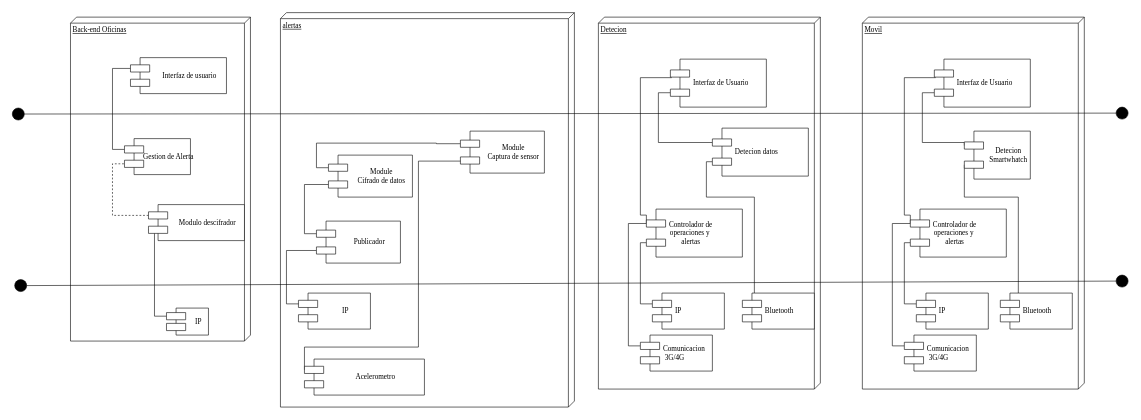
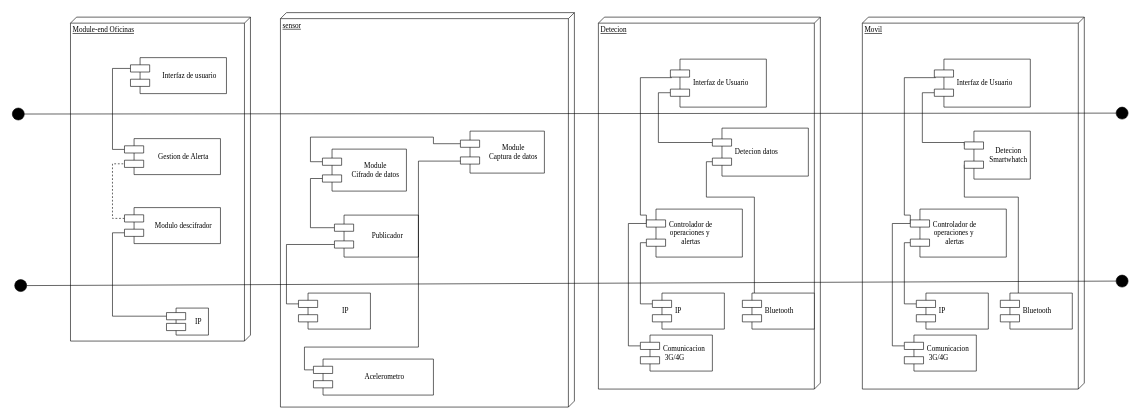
(296, 26) -> (295, 26)
(104, 30) -> (107, 30)
(514, 152) -> (514, 152)
(158, 157) -> (173, 157)
(371, 176) -> (365, 170)
(197, 223) -> (173, 226)
(359, 242) -> (377, 236)
(365, 377) -> (374, 377)
